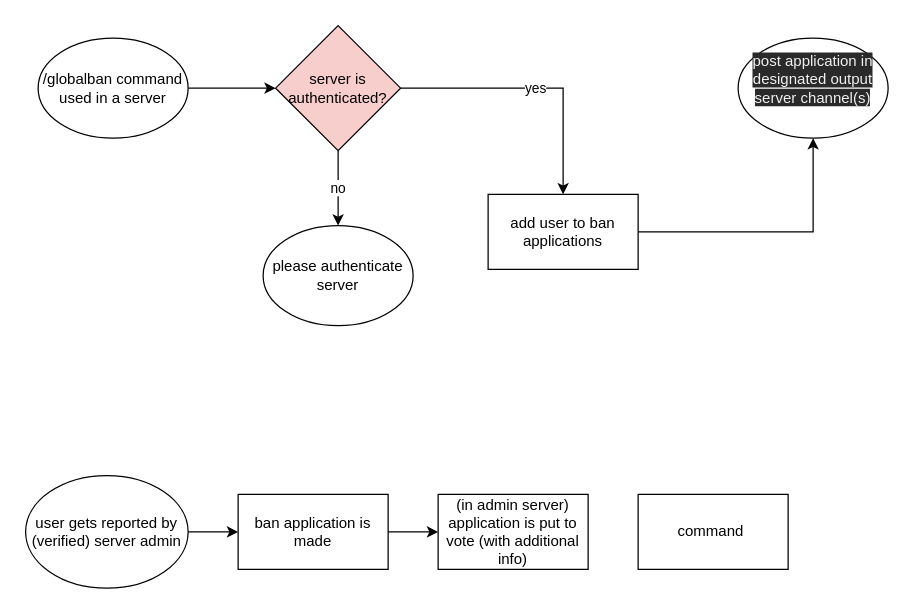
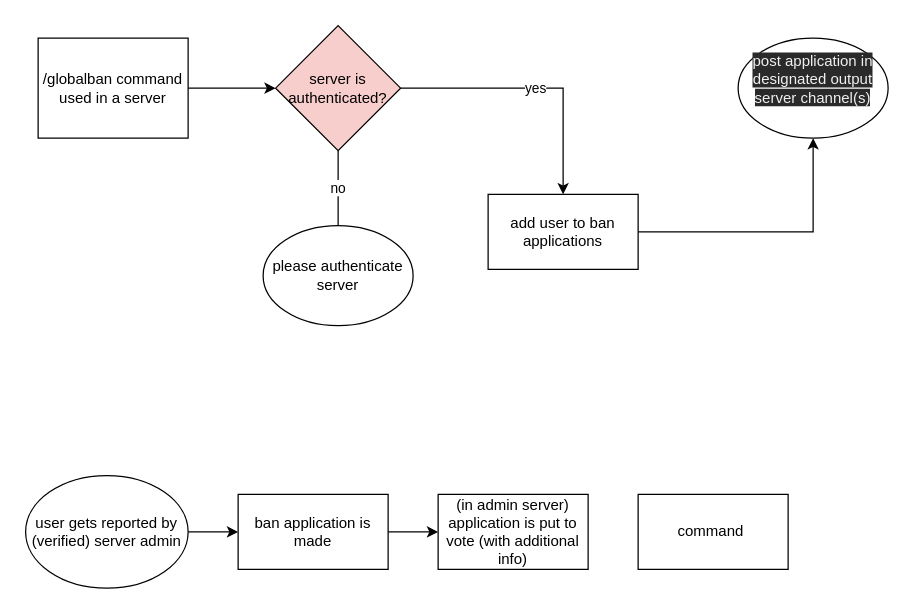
(113, 88) -> (113, 88)
(338, 216) -> (338, 219)
